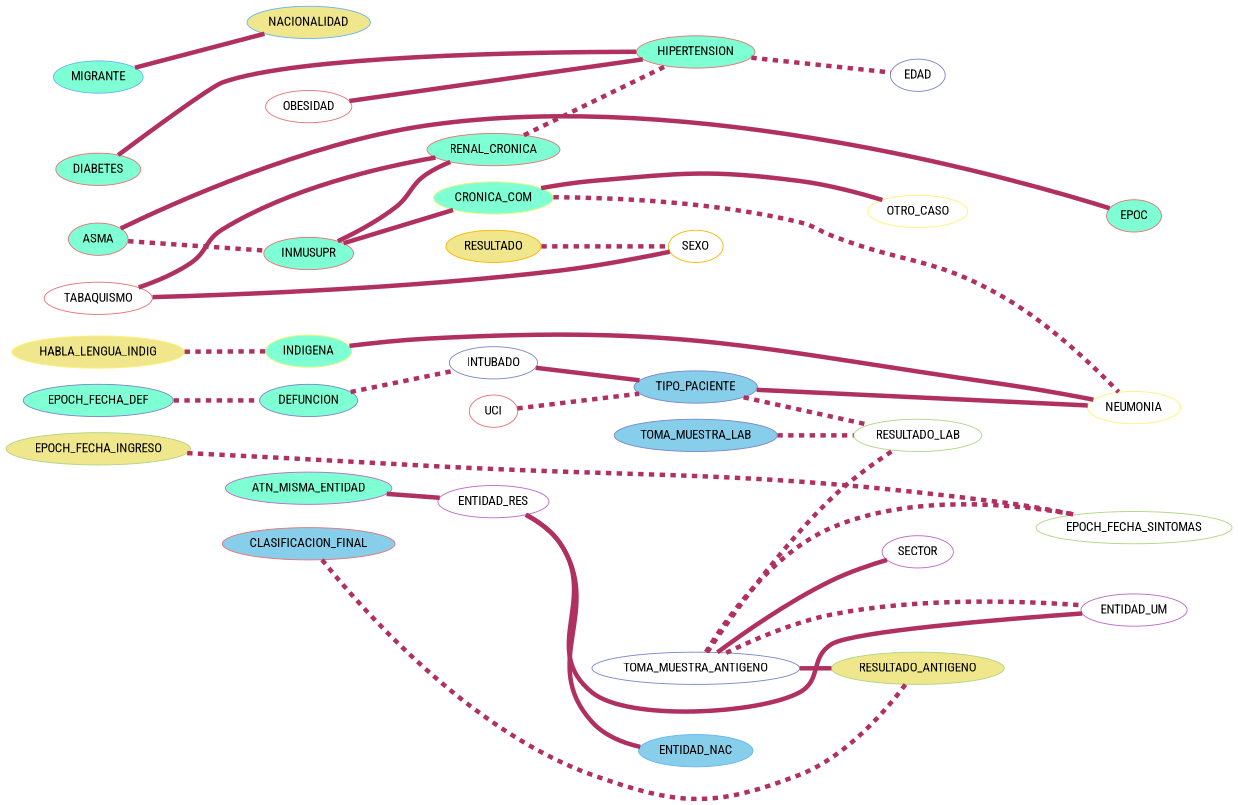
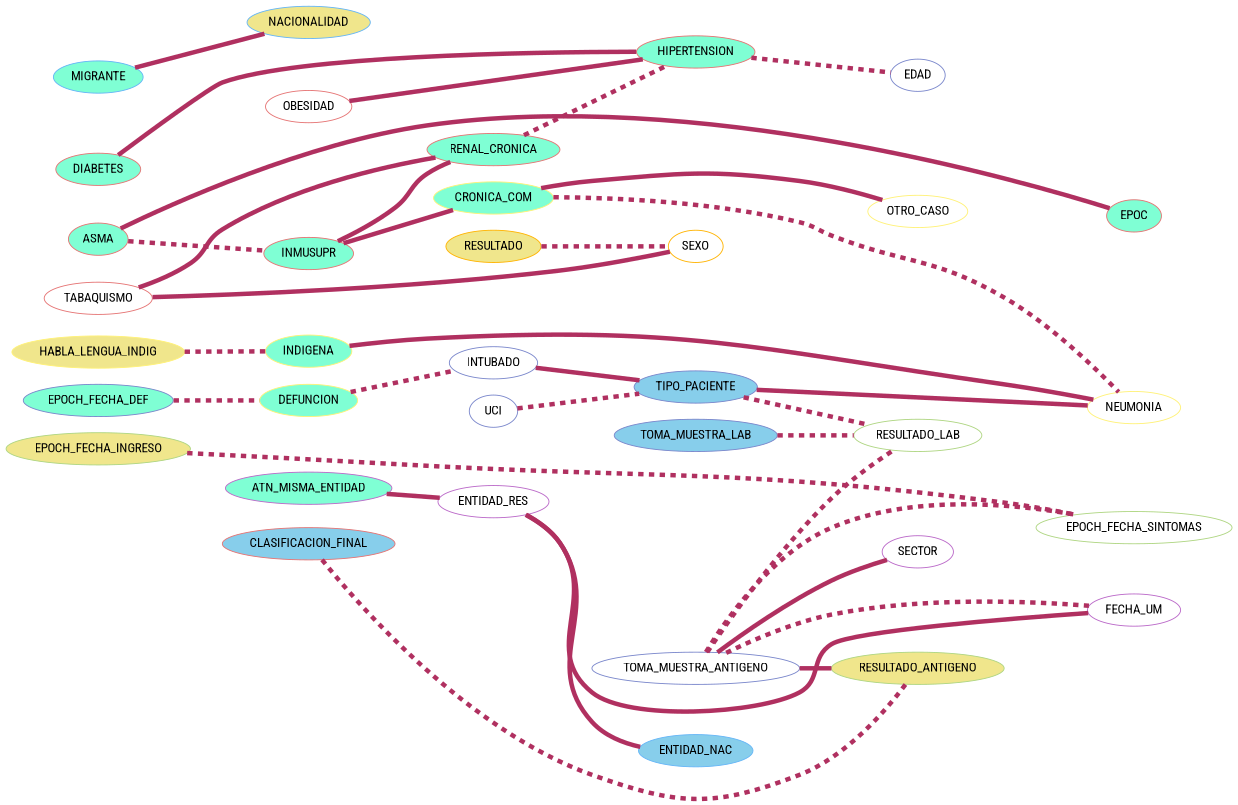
(309, 400) -> (309, 400)
(493, 411) -> (493, 411)
(1134, 610) -> (1134, 610)
